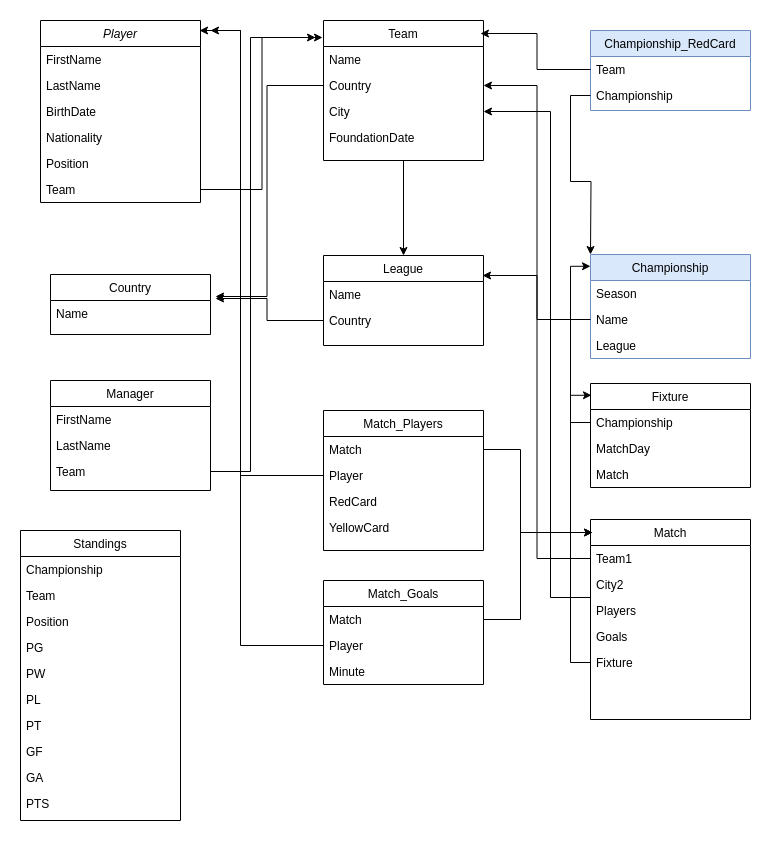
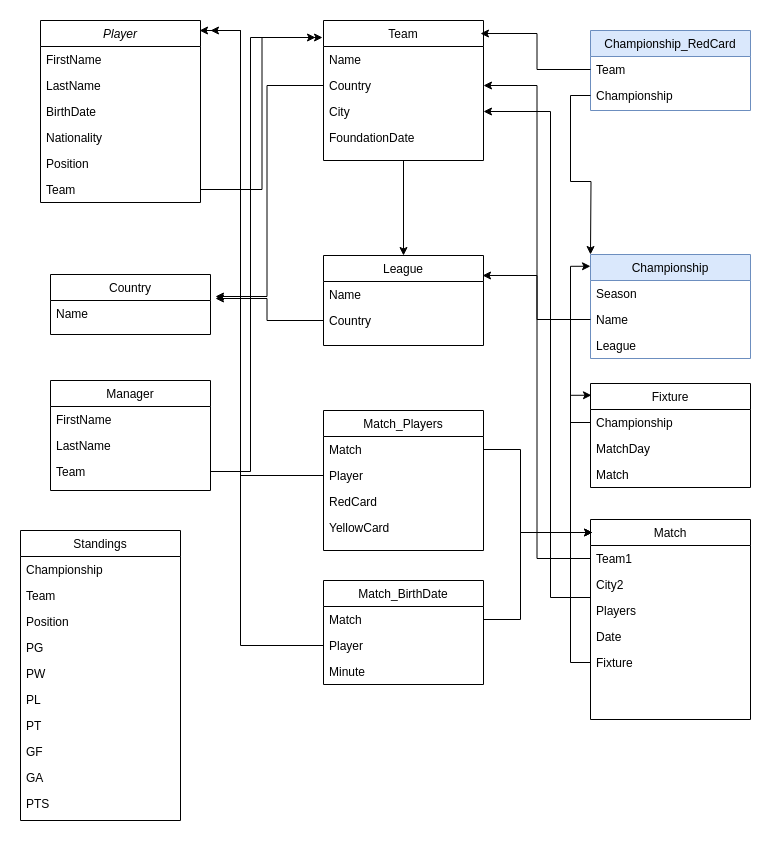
(403, 594) -> (403, 594)
(611, 637) -> (609, 637)
